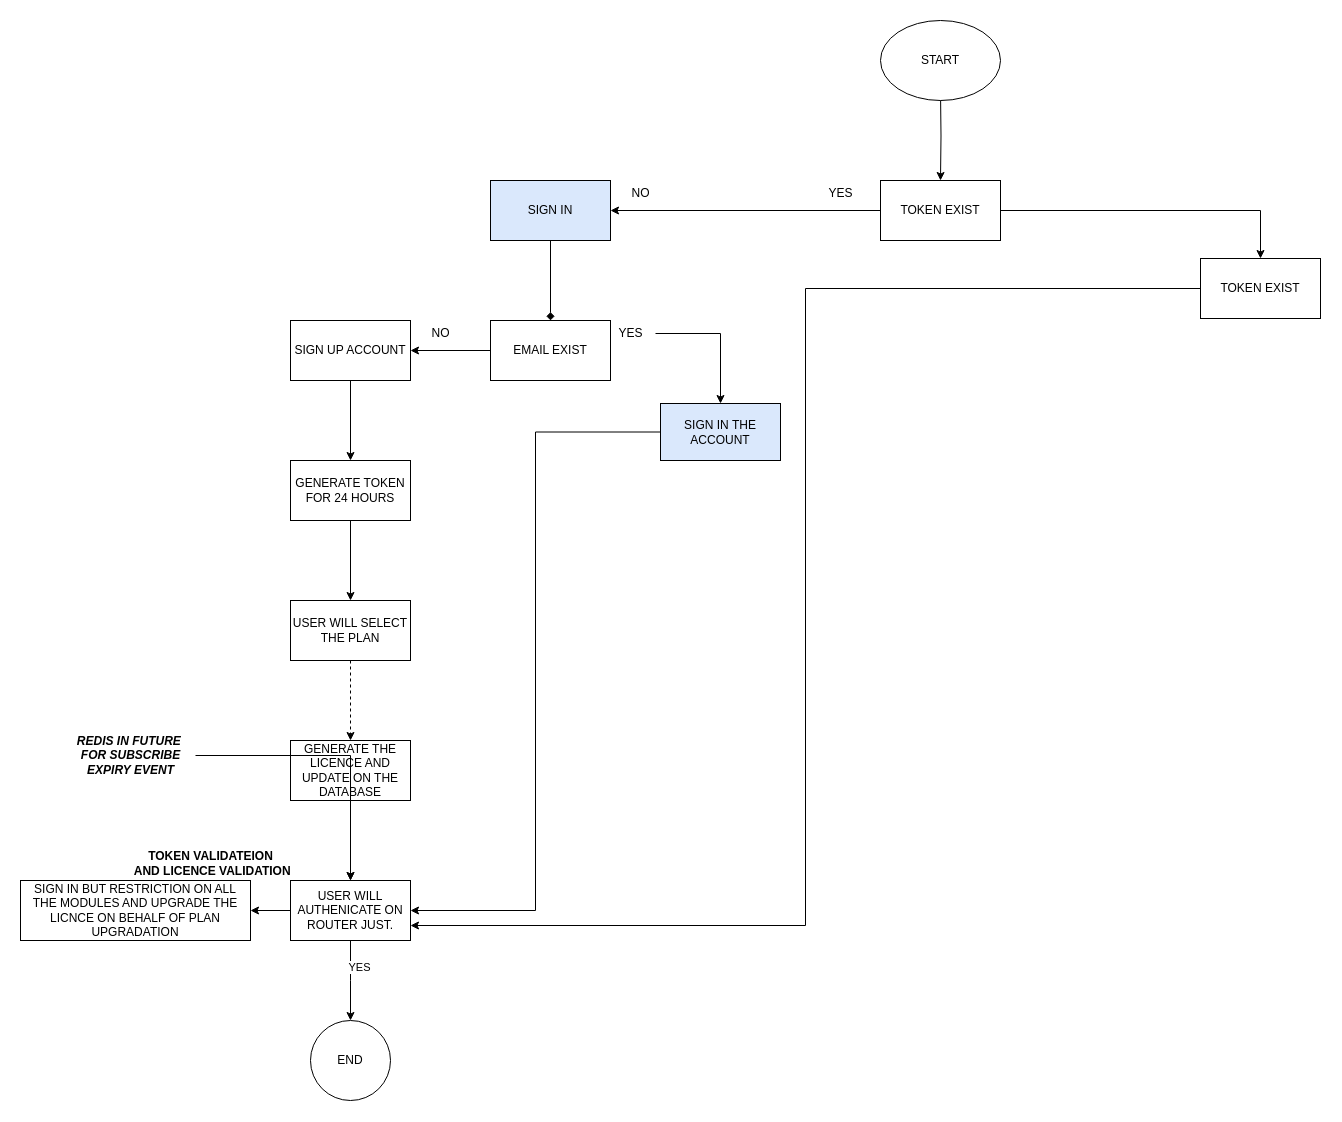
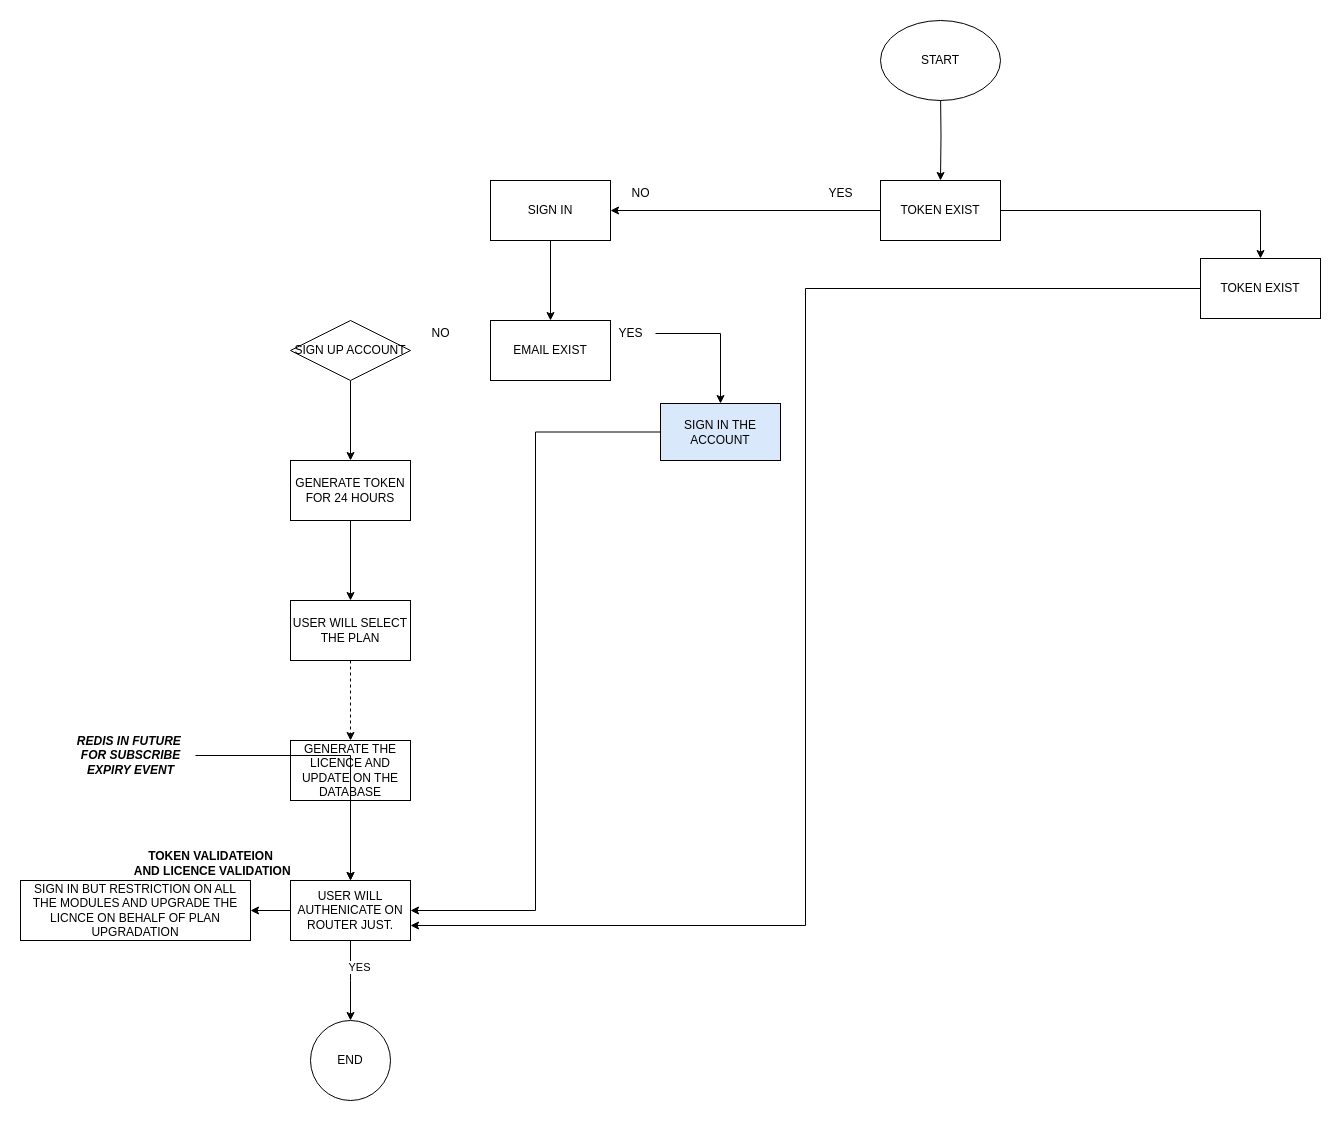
(551, 211) -> (551, 211)
(551, 312) -> (551, 312)
(351, 351) -> (351, 351)
(454, 351) -> none
